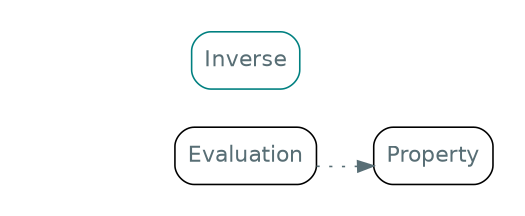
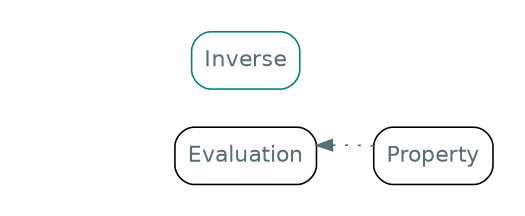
(337, 167) -> (353, 145)
